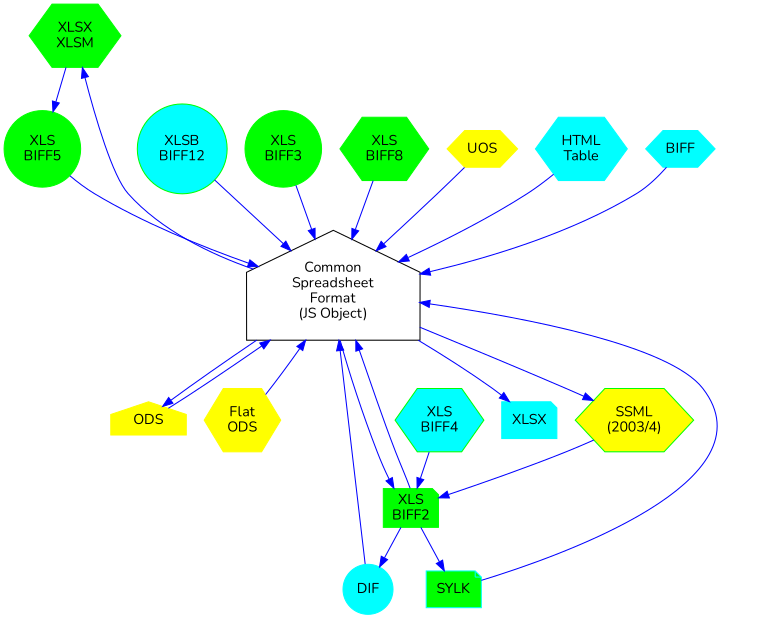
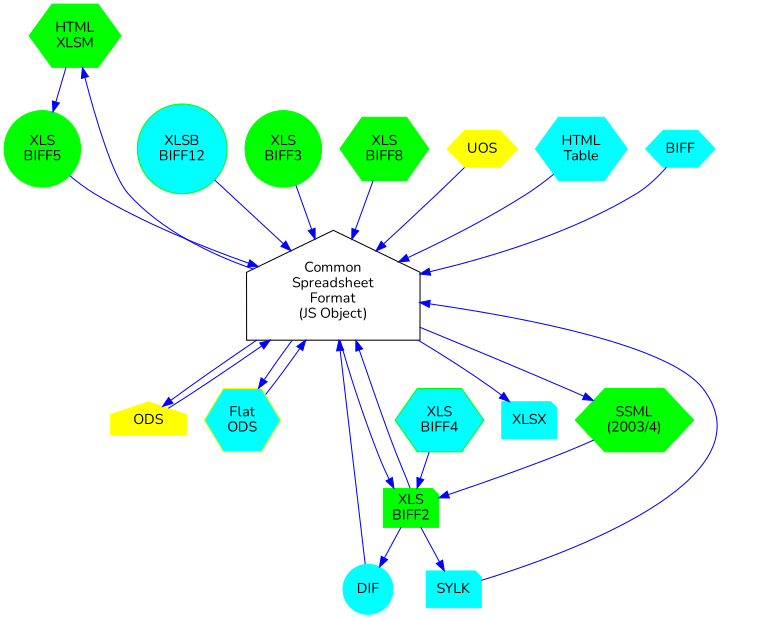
(75, 36) -> (75, 36)
none -> (278, 360)
(242, 420) -> (242, 420)
(634, 420) -> (634, 420)
(454, 589) -> (454, 589)
